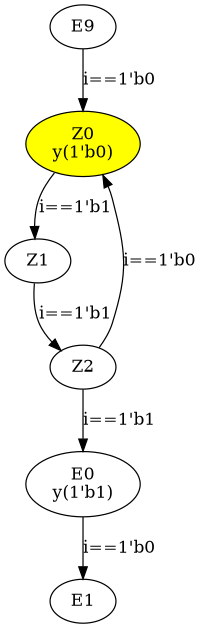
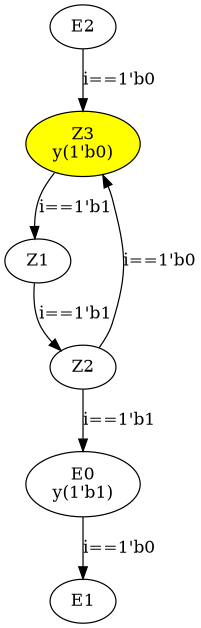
(83, 27) -> (83, 27)
(83, 144) -> (83, 144)
